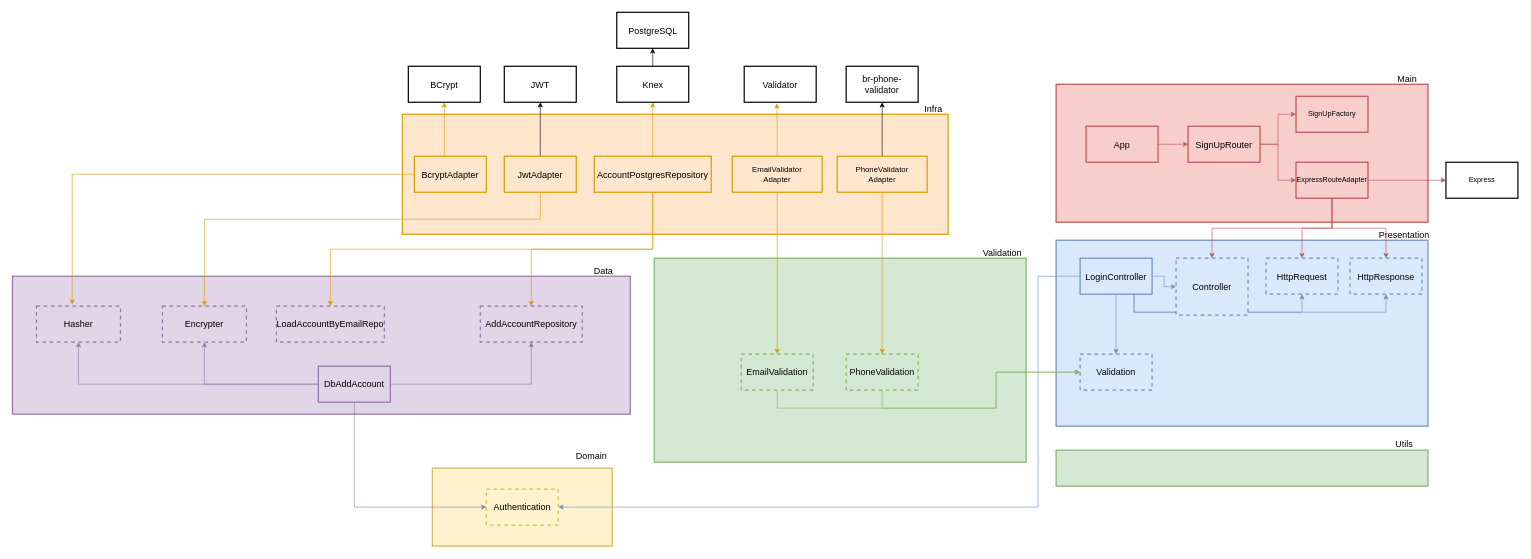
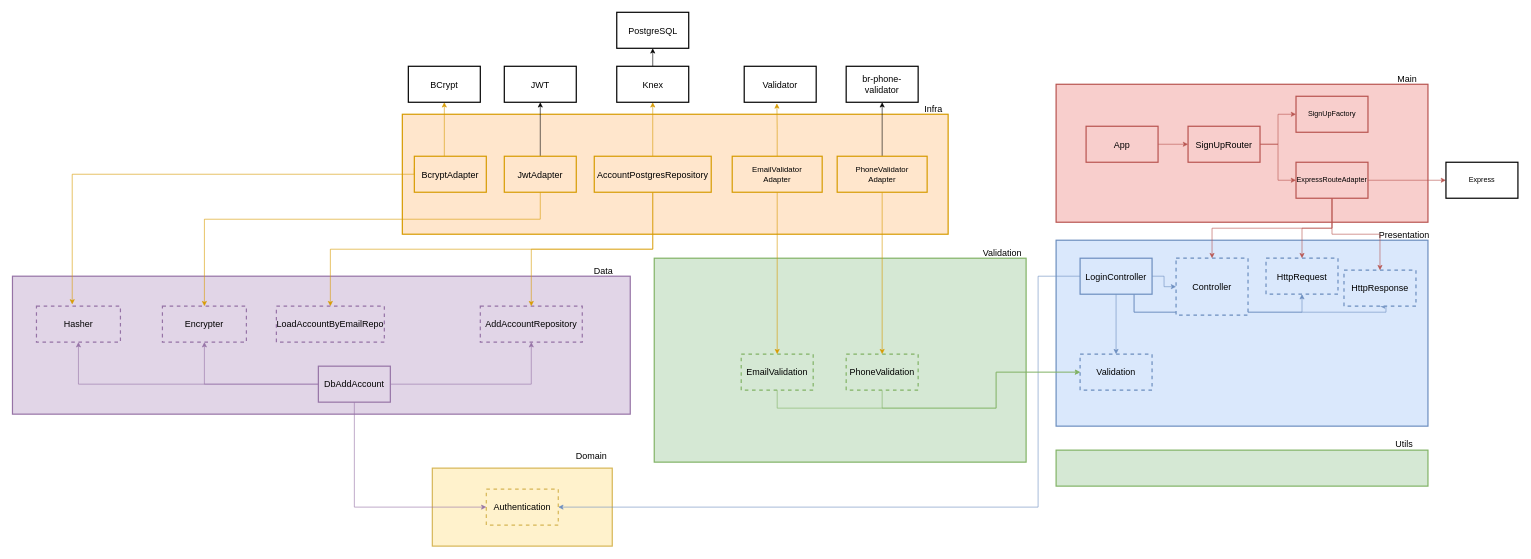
(1386, 276) -> (1380, 288)
